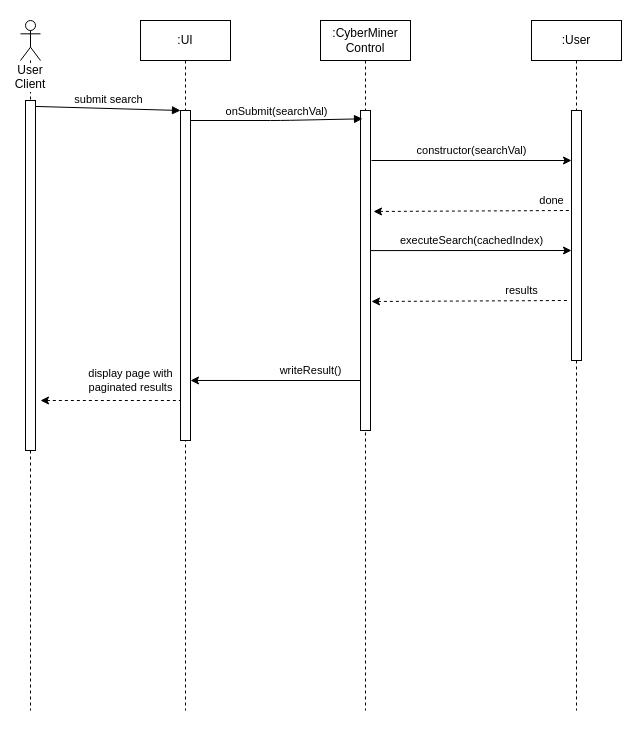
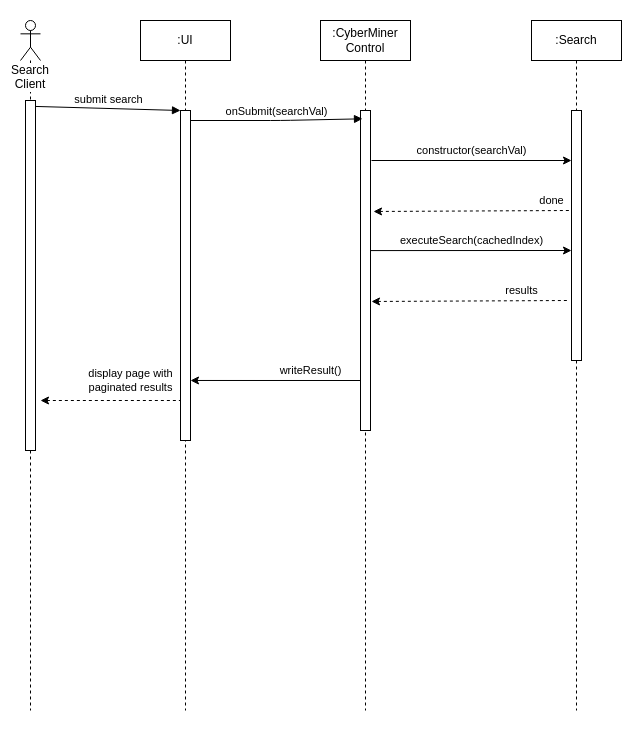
(577, 41) -> (577, 41)
(31, 92) -> (31, 100)
